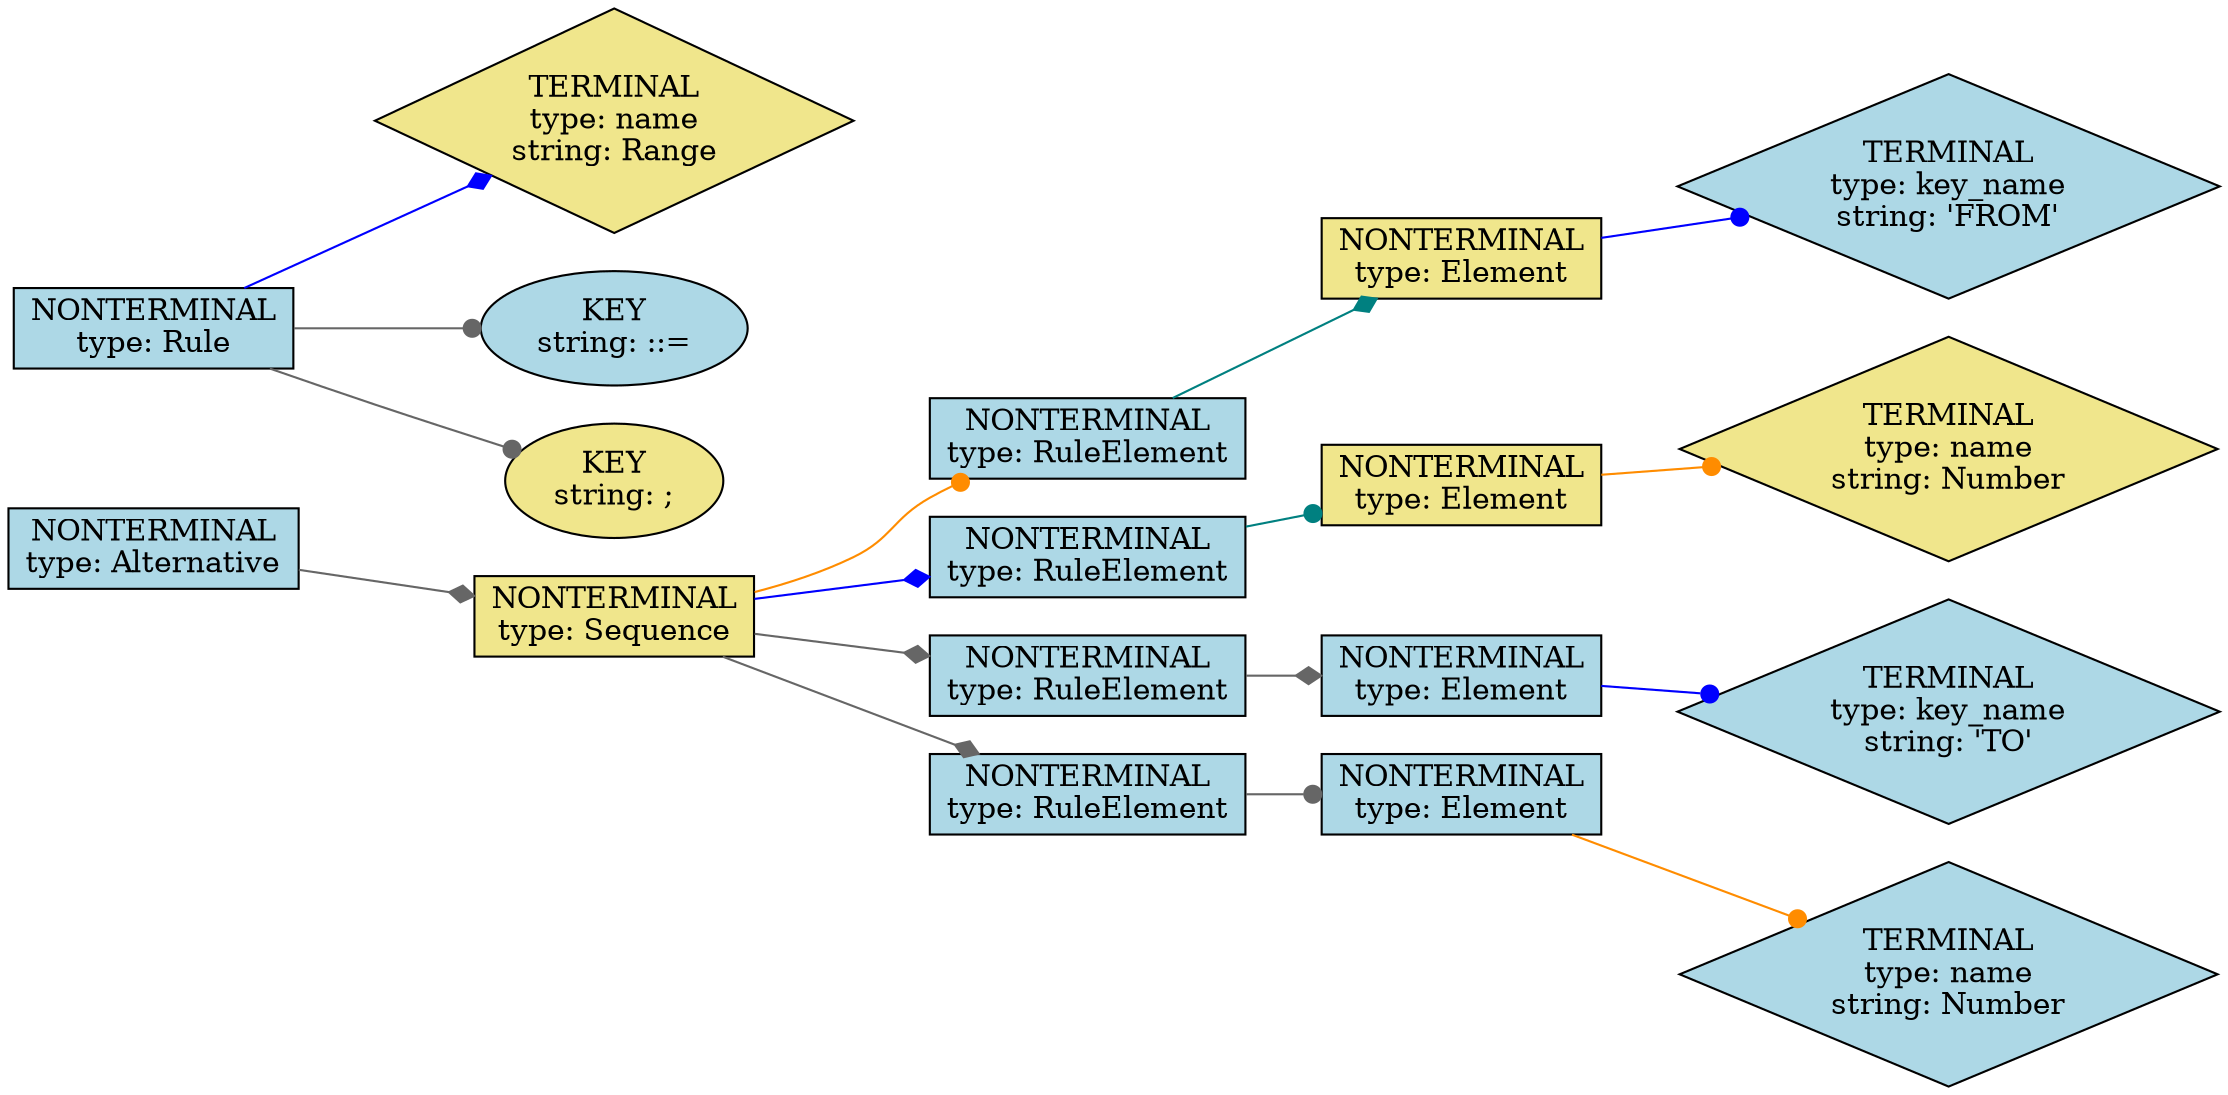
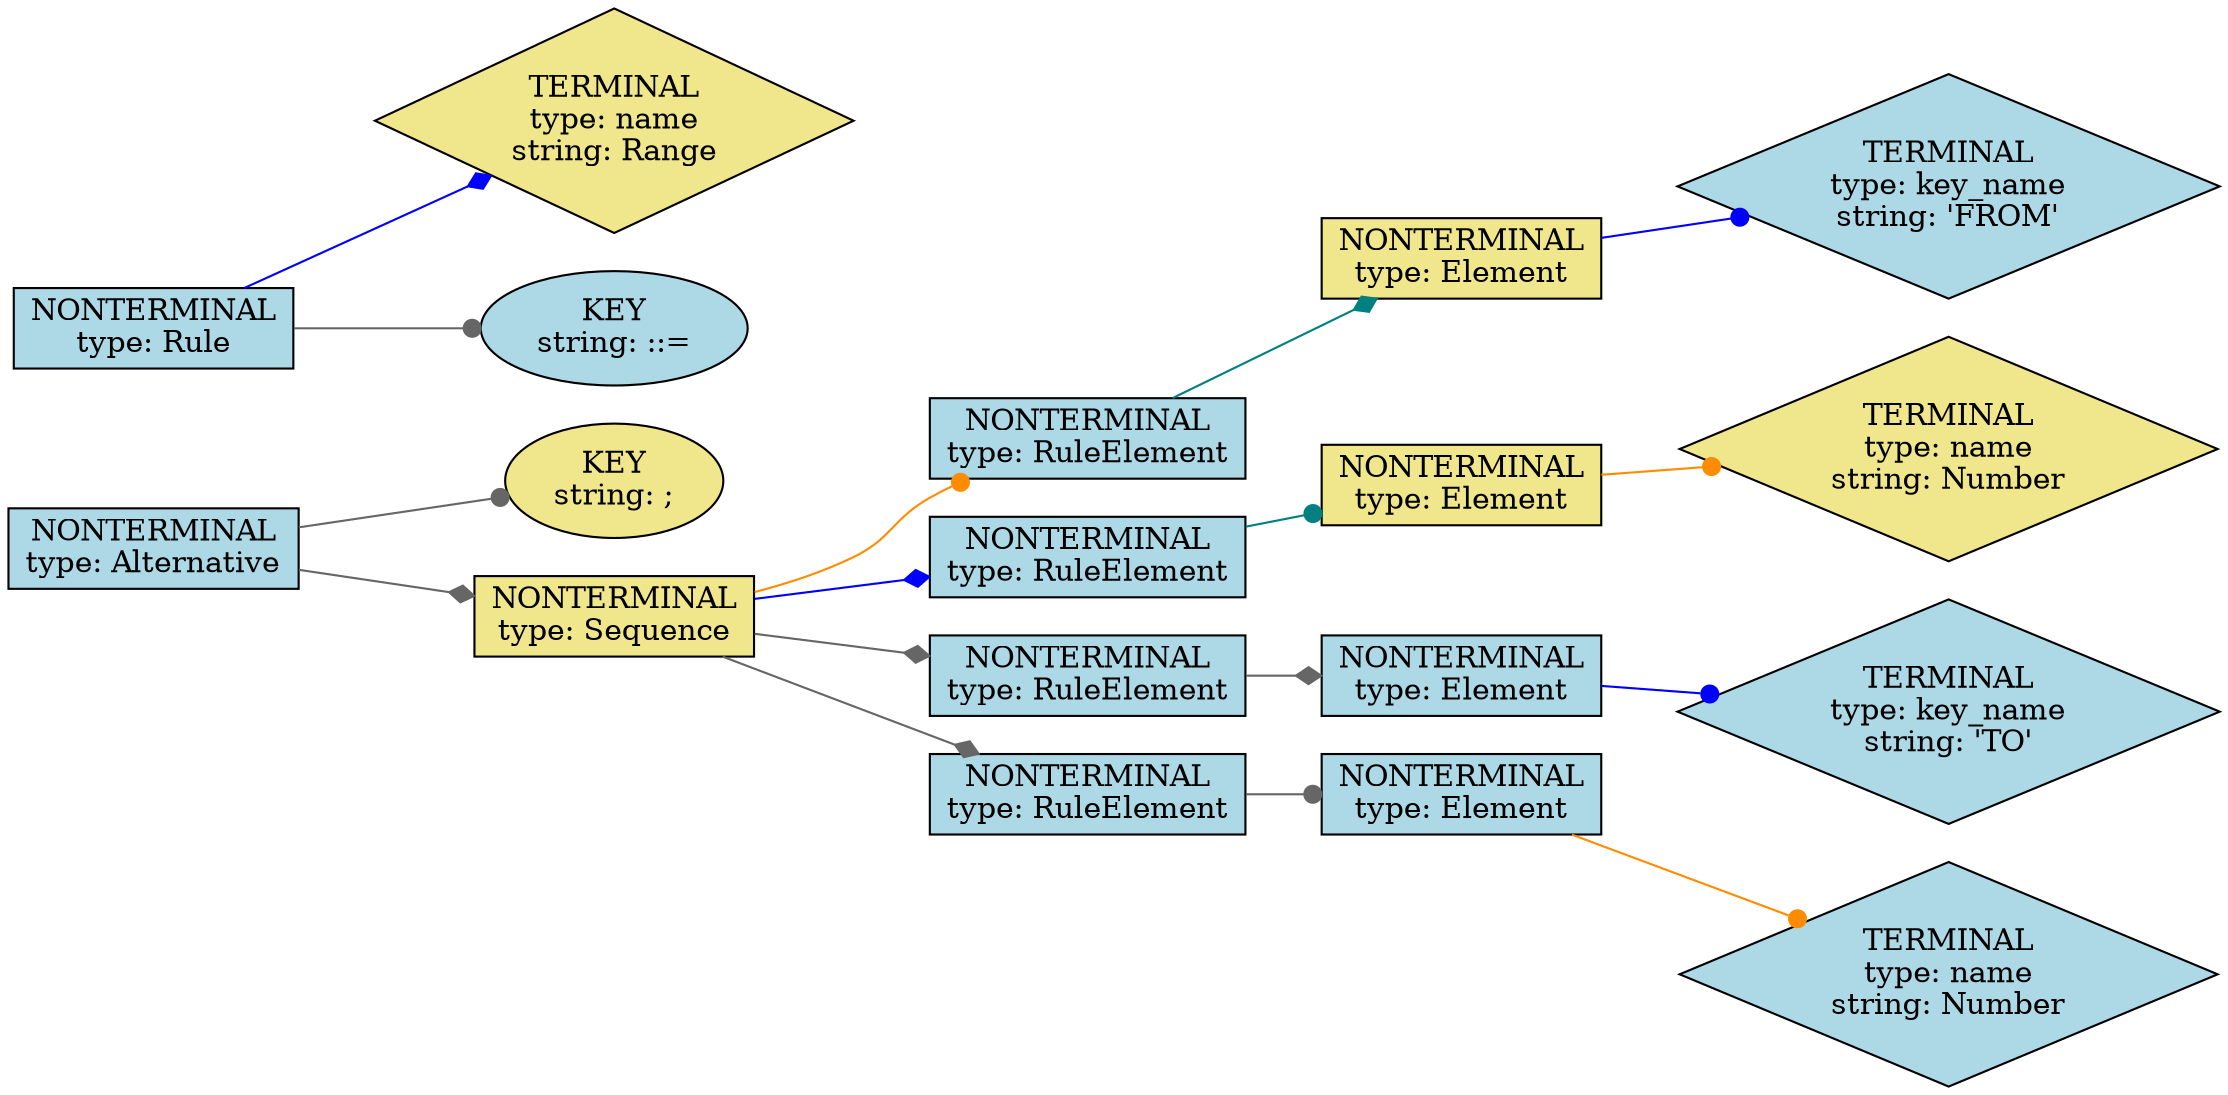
(387, 408) -> (395, 513)
